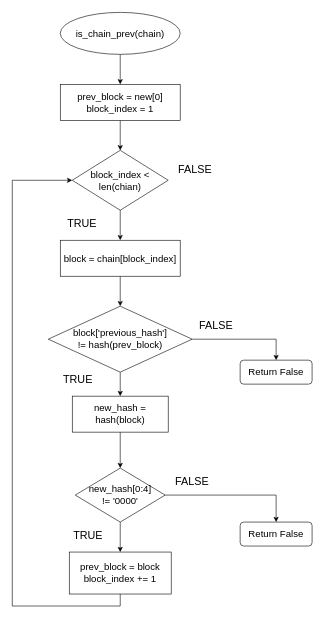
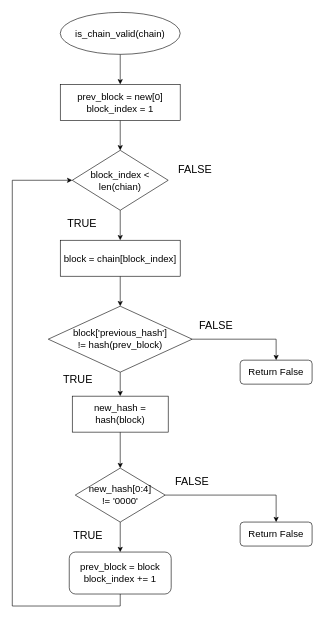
(120, 33) -> (120, 33)
(120, 573) -> (120, 573)
